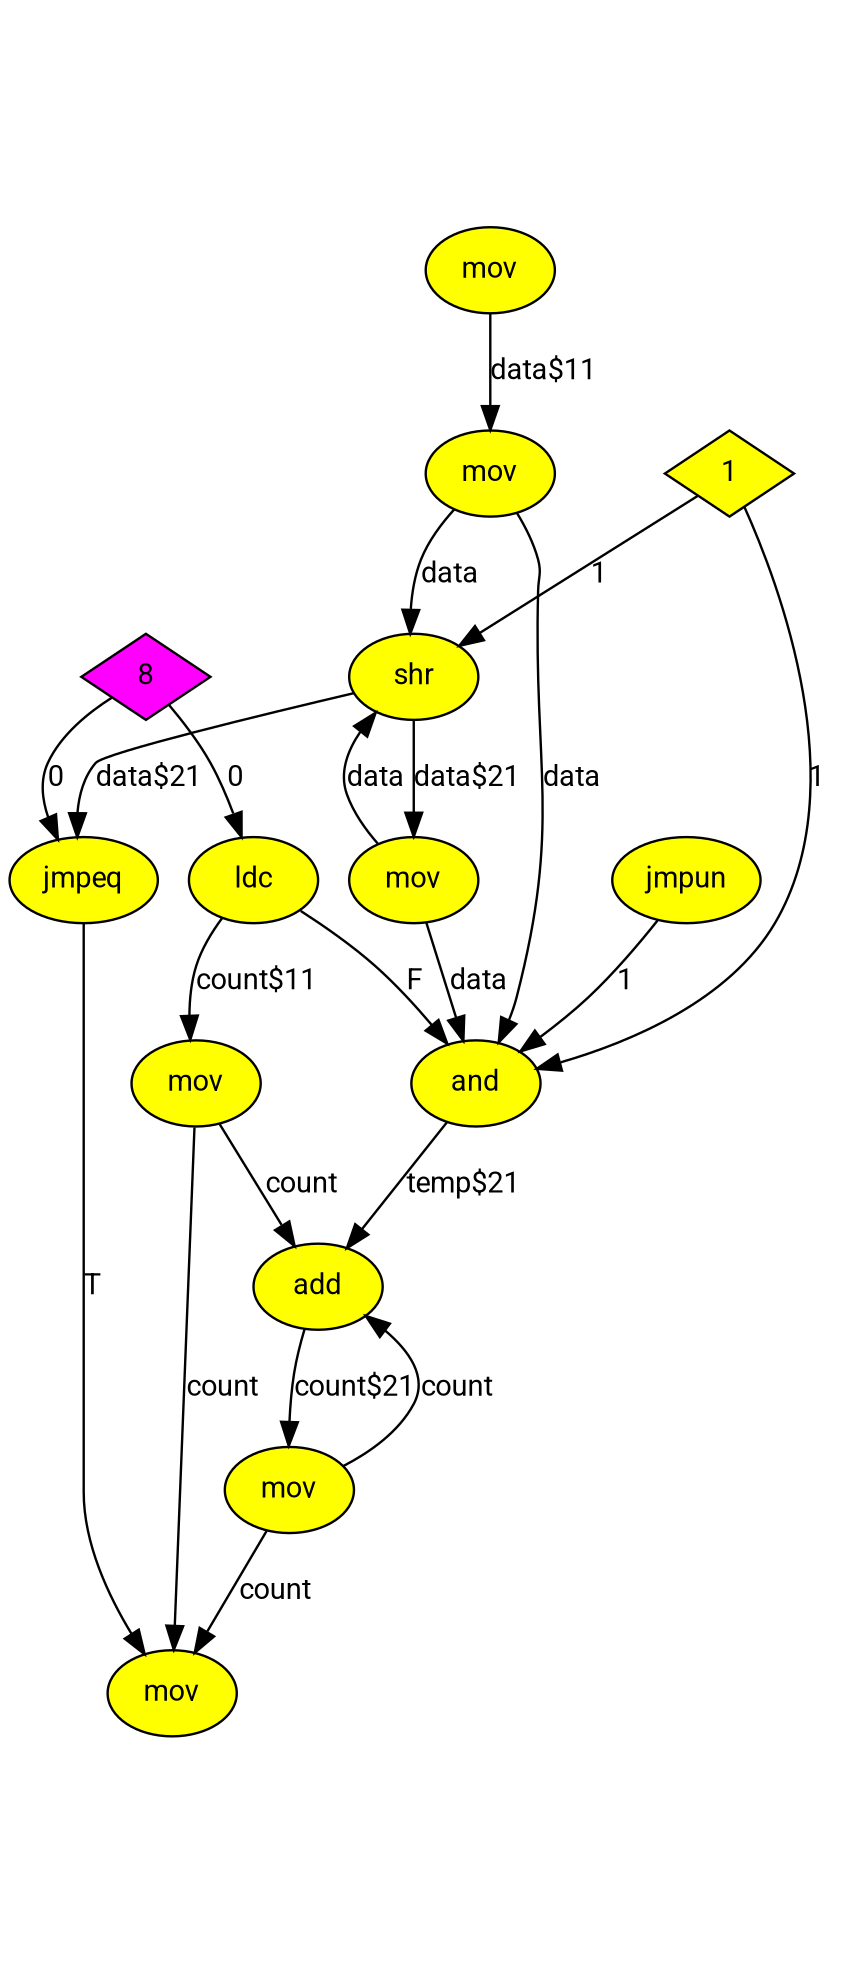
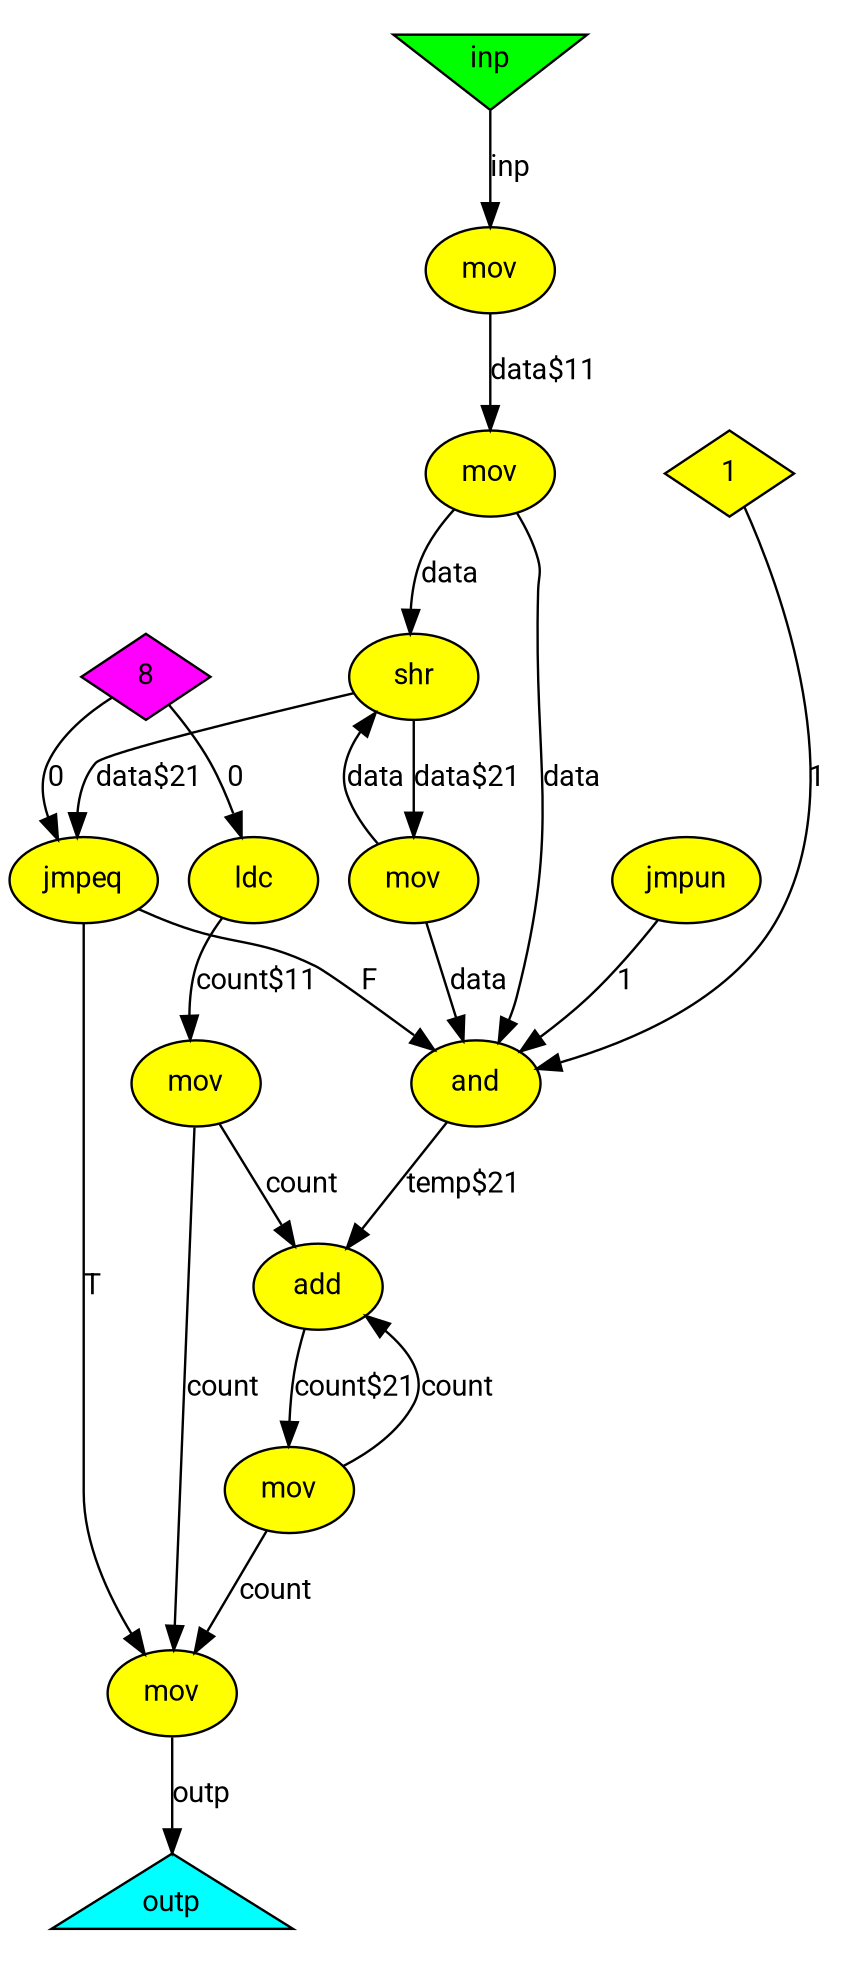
none -> (490, 60)
(589, 564) -> none
(371, 962) -> (285, 953)
none -> (172, 1904)
